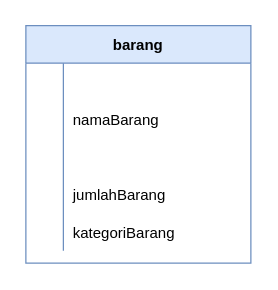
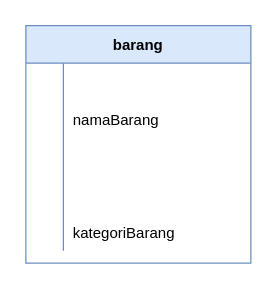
(157, 194) -> none
